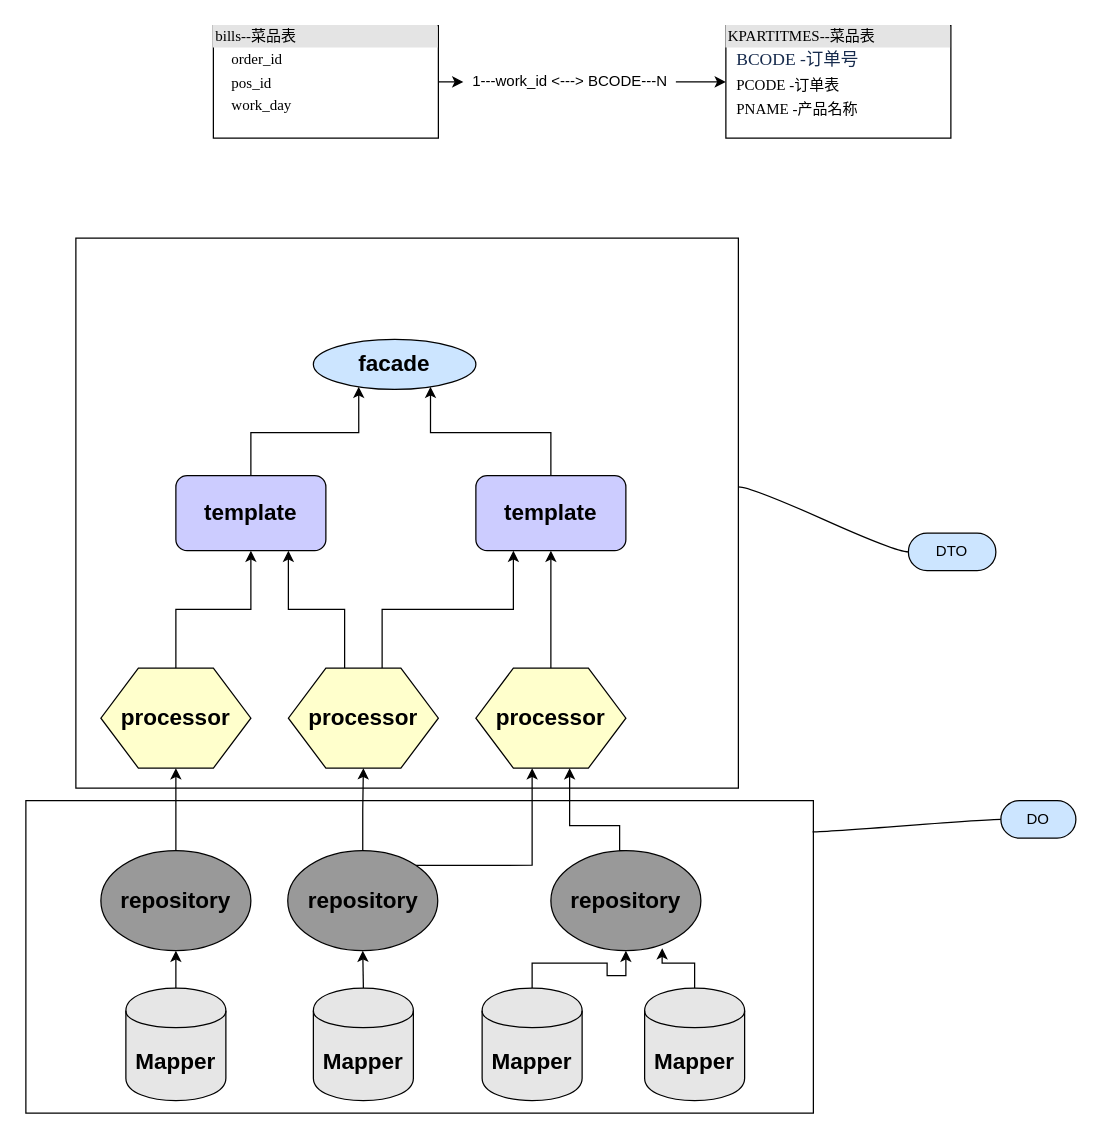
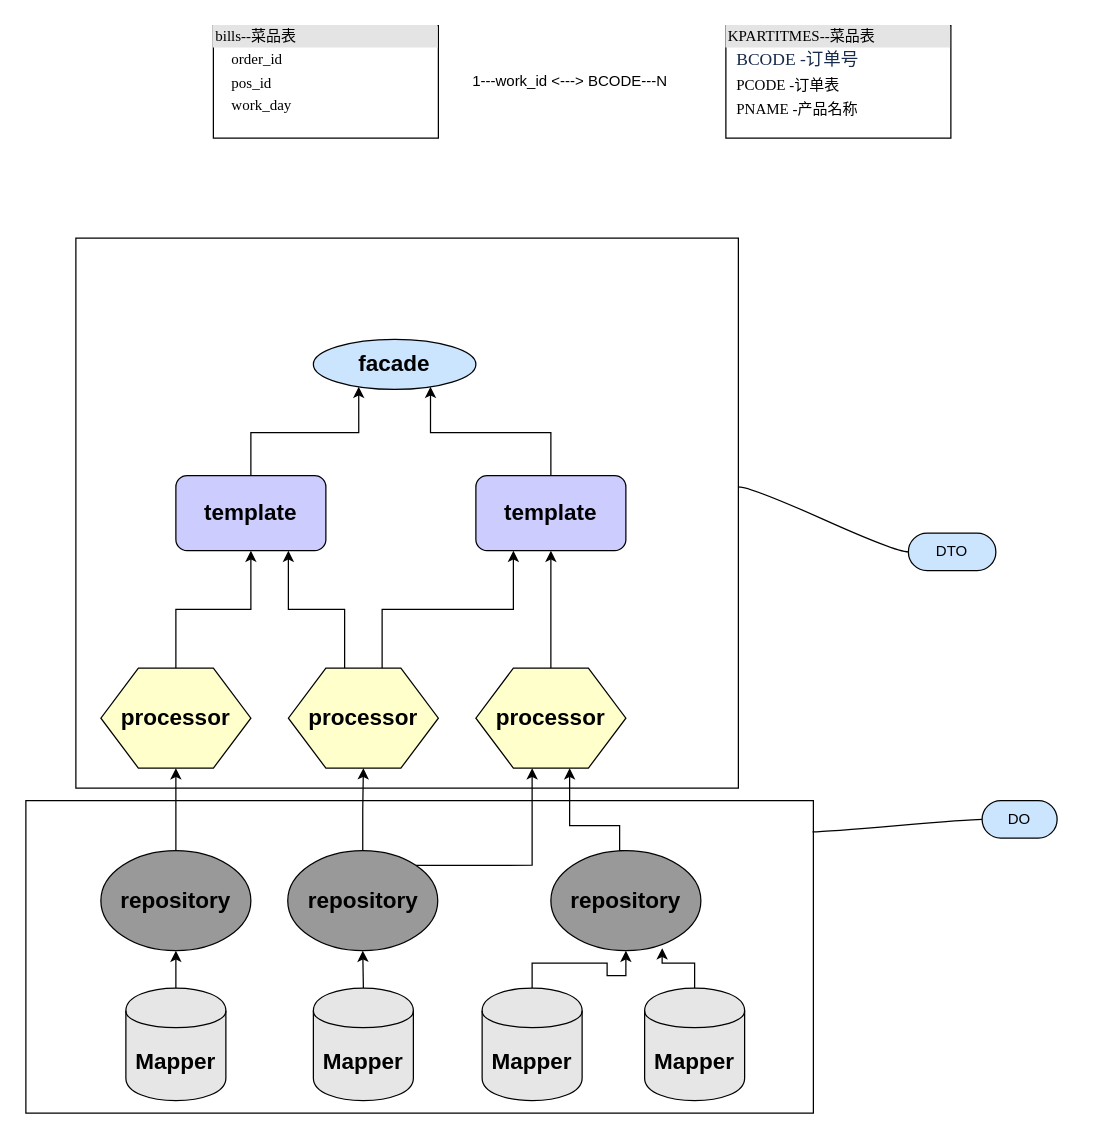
(446, 82) -> none
(697, 82) -> none
(1038, 819) -> (1019, 819)
